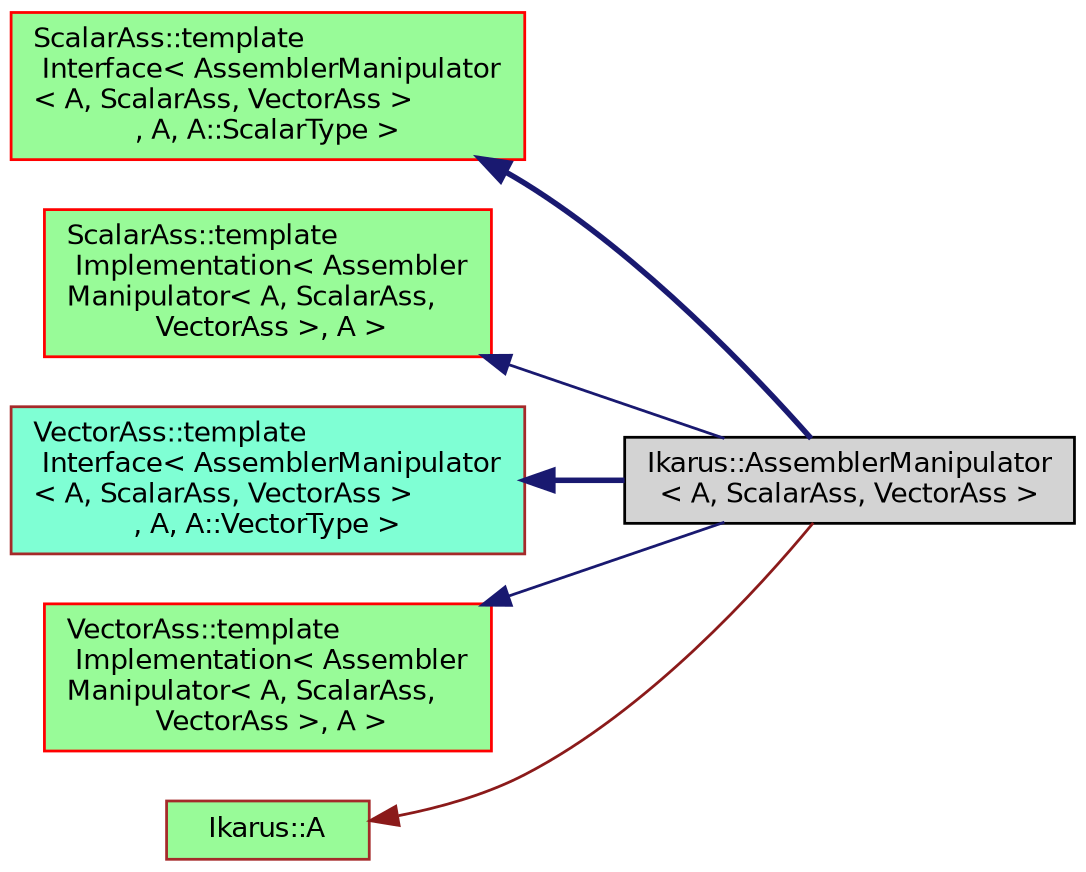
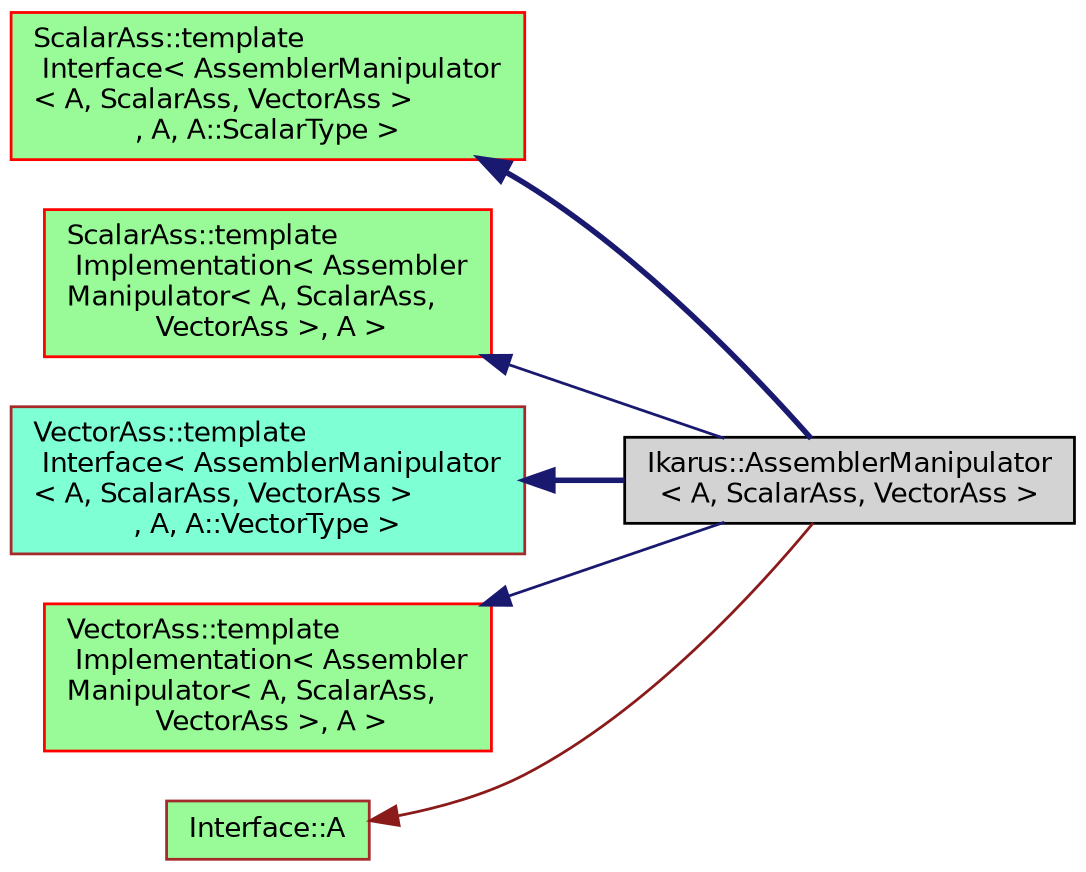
(268, 830) -> (268, 830)
